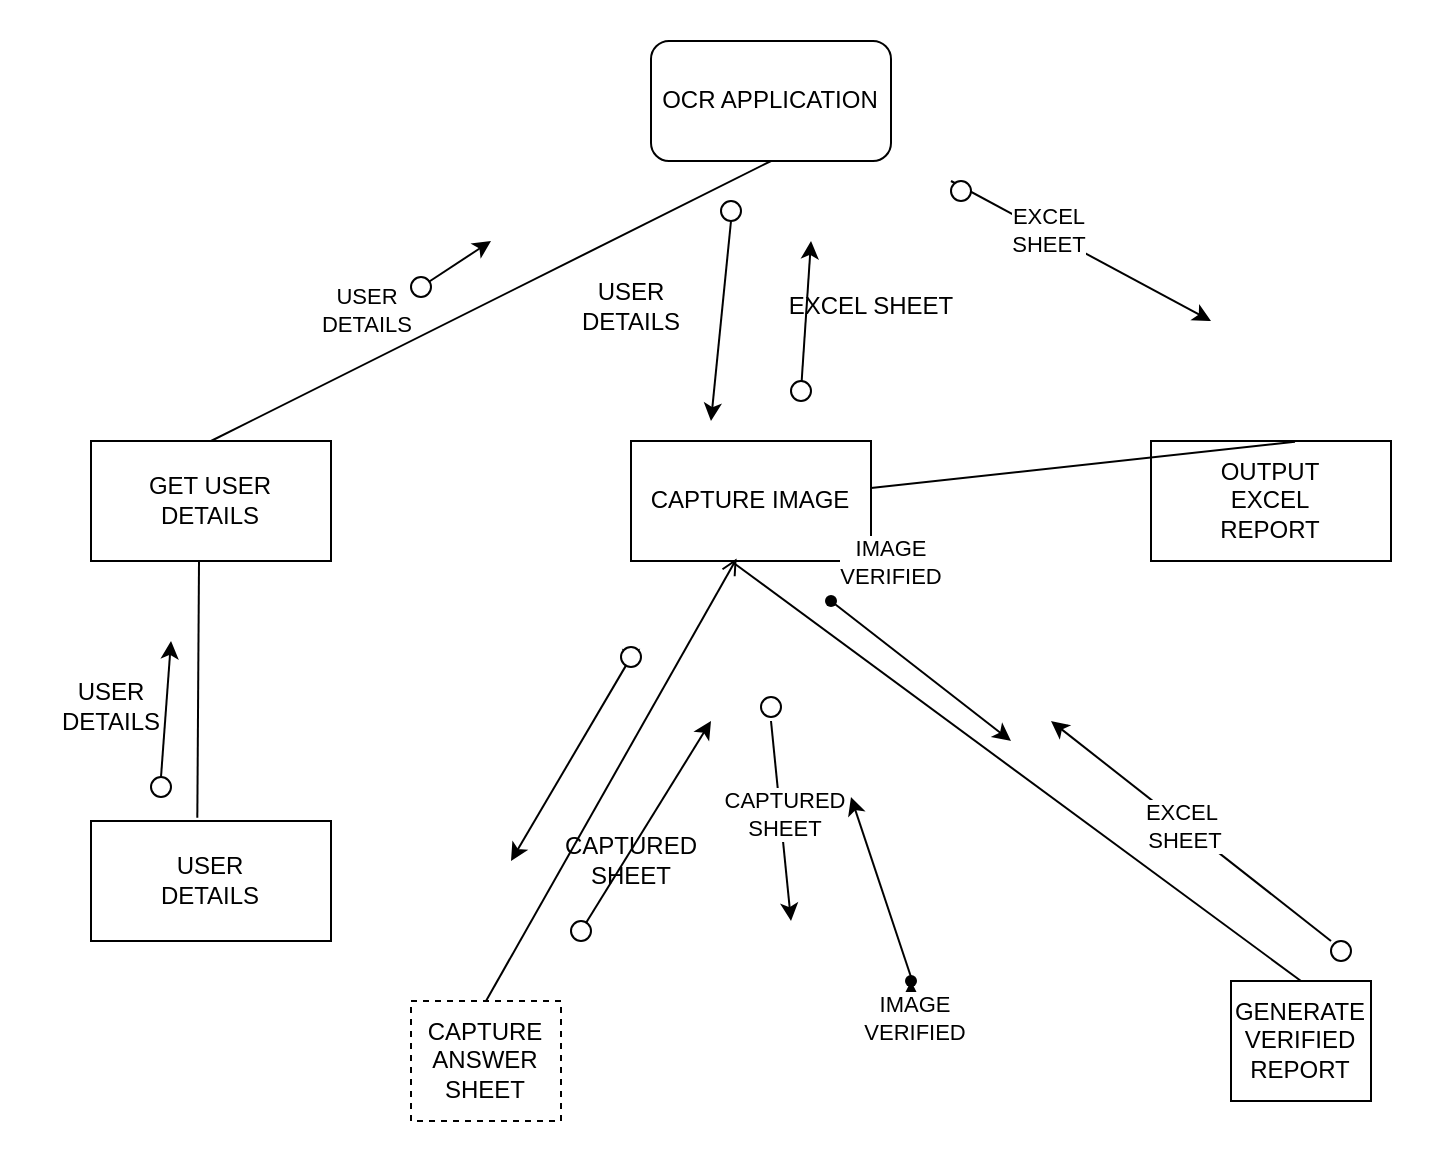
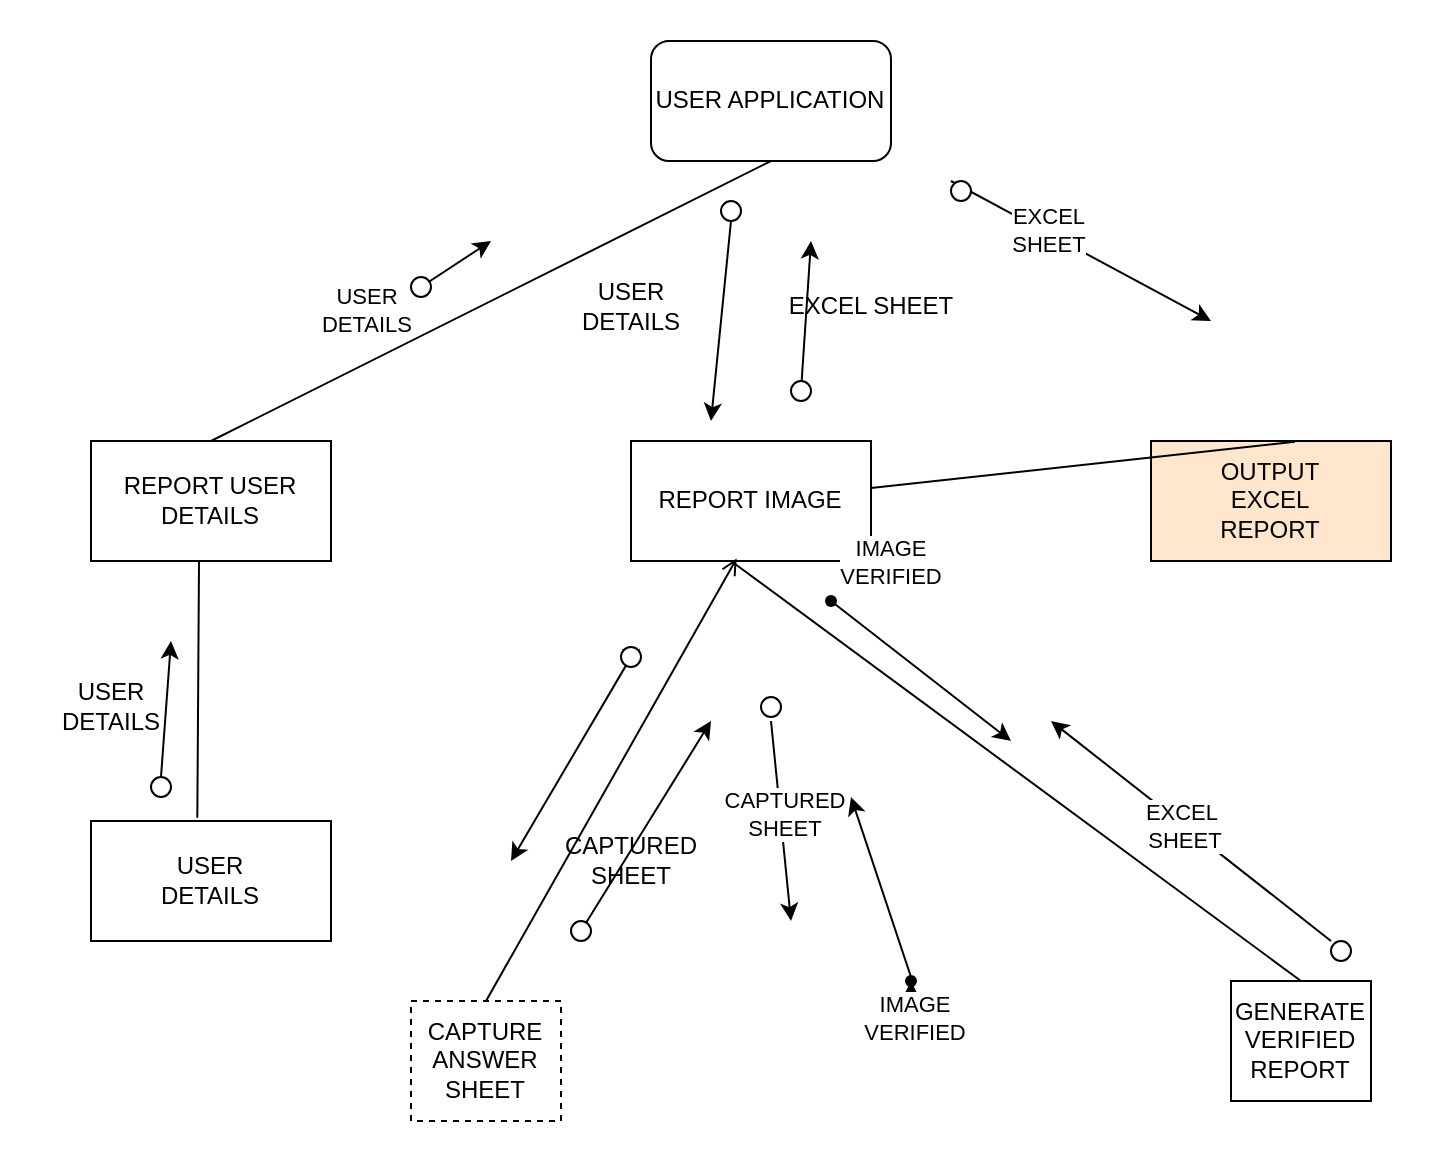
(771, 101) -> (771, 101)
(211, 501) -> (211, 501)
(751, 501) -> (751, 501)
(1271, 501) -> (1271, 501)
